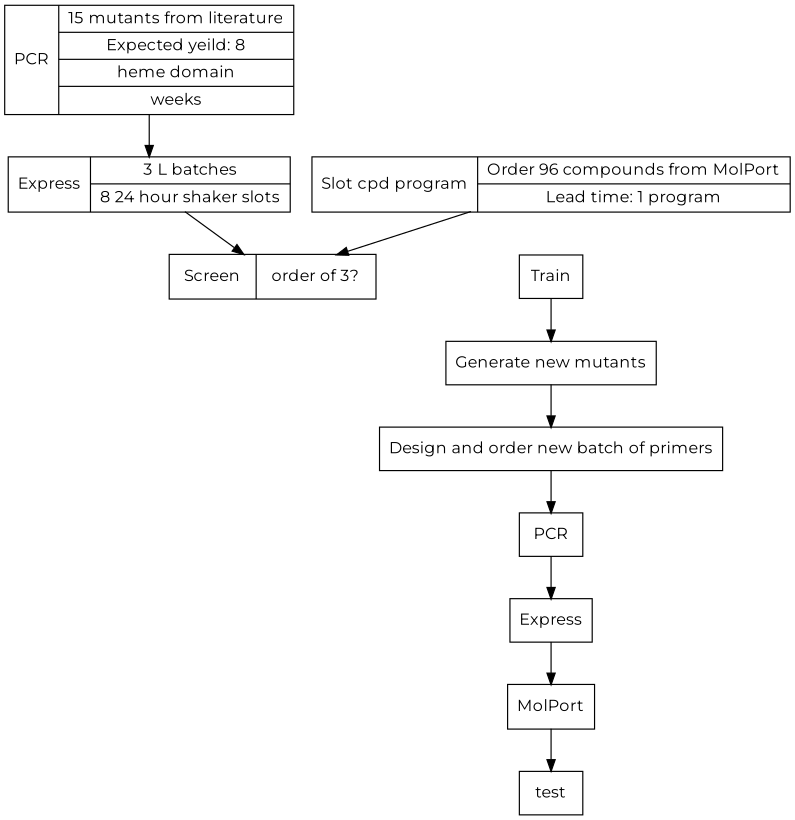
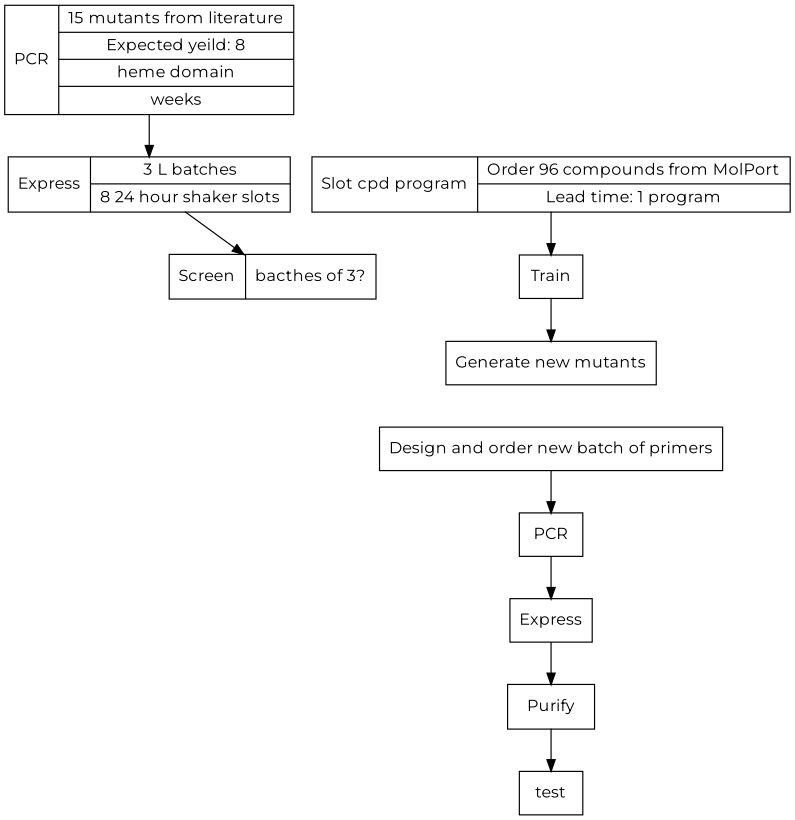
(409, 231) -> (551, 227)
(316, 276) -> (311, 276)
(551, 400) -> none
(551, 707) -> (551, 707)
